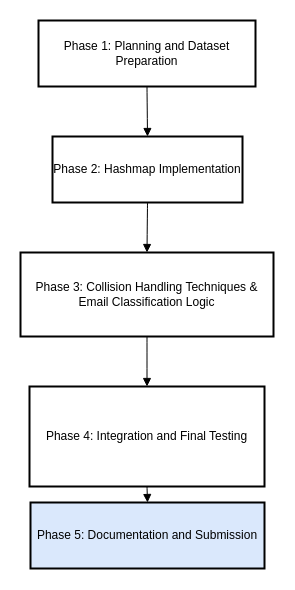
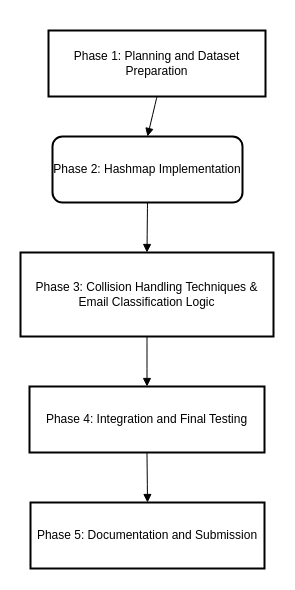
(147, 54) -> (157, 64)
(148, 170) -> (148, 170)
(147, 437) -> (147, 420)
(148, 536) -> (148, 536)
